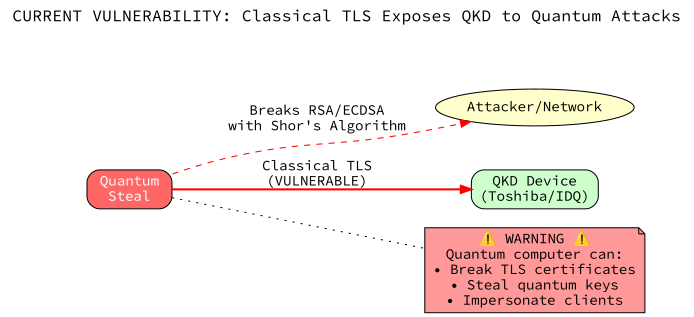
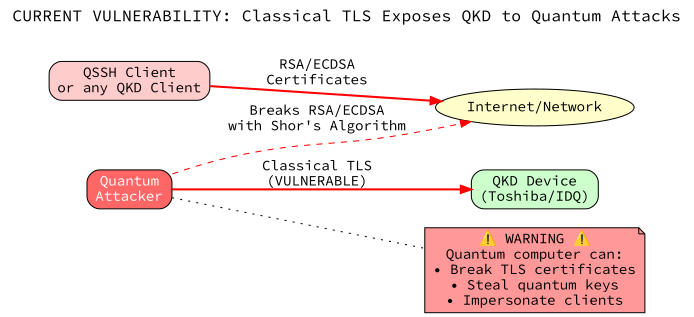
none -> (129, 81)
(535, 107) -> (535, 107)
(129, 189) -> (129, 189)
